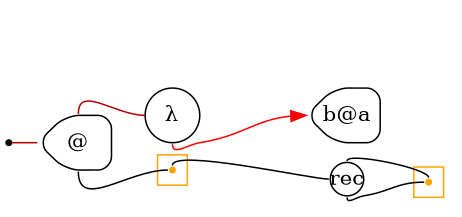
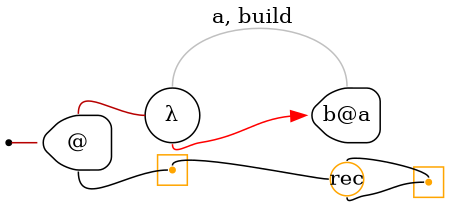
none -> (260, 28)
(347, 179) -> (347, 179)
